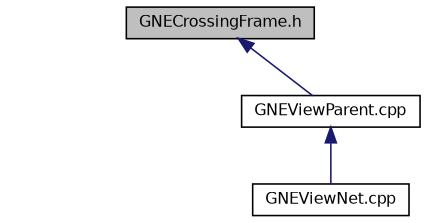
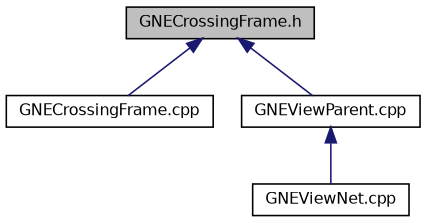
none -> (110, 111)
